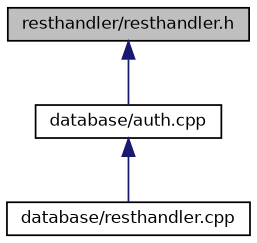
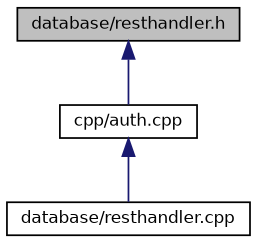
(128, 24) -> (128, 24)
(128, 122) -> (128, 122)
